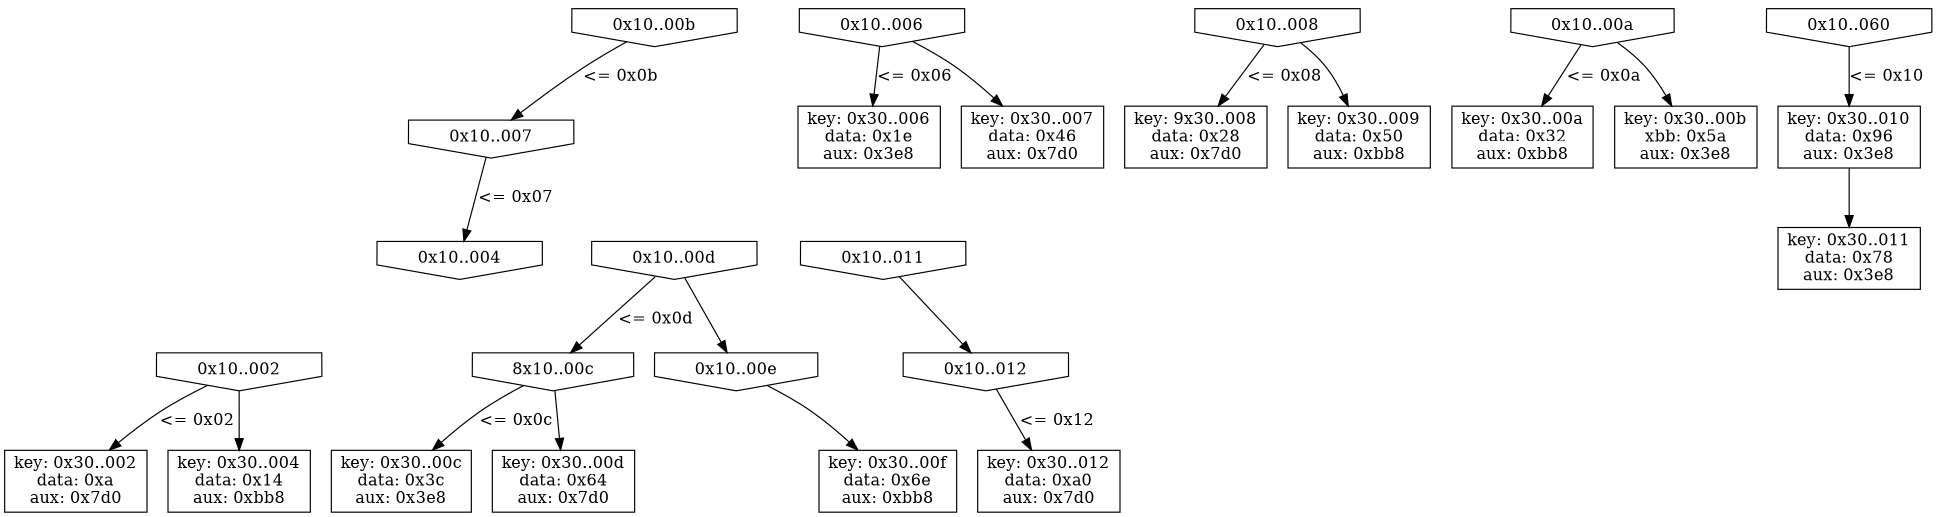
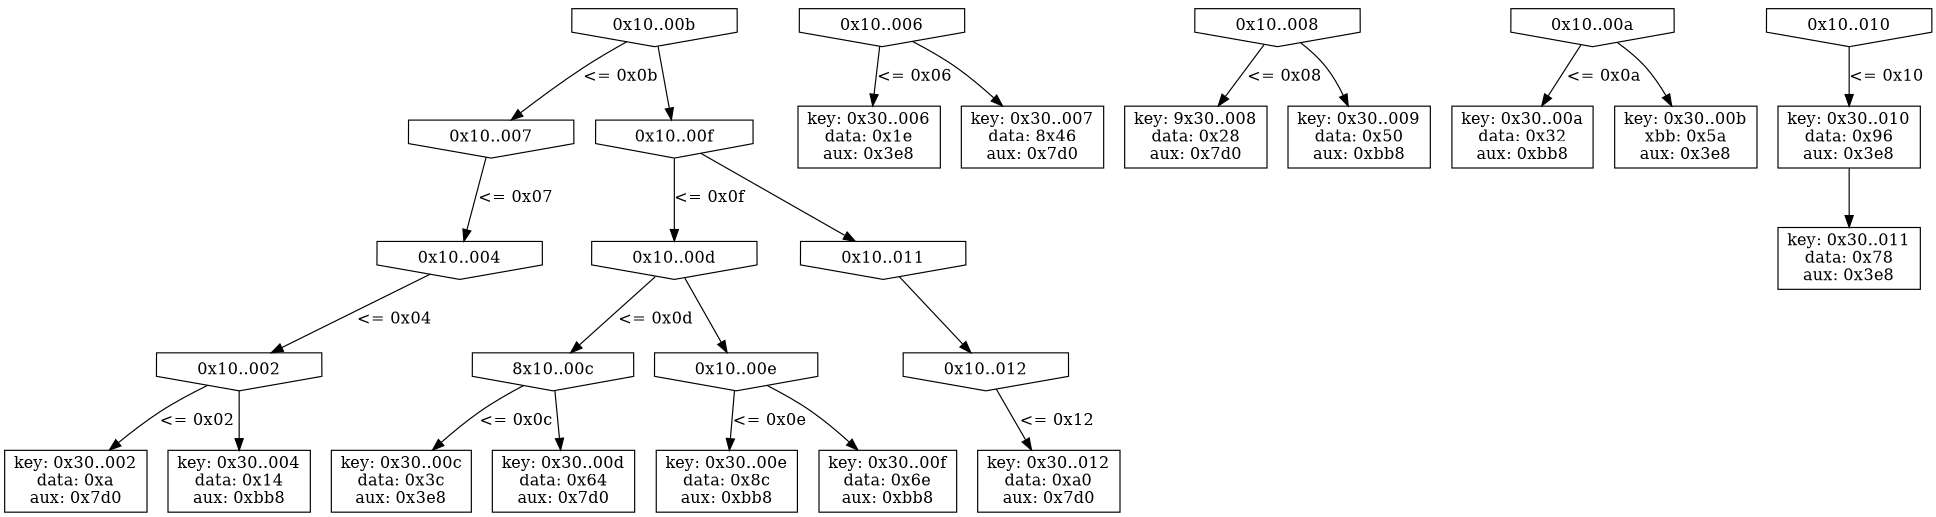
(1849, 26) -> (1849, 26)
none -> (674, 137)
(1032, 137) -> (1032, 137)
none -> (356, 311)
none -> (727, 481)
